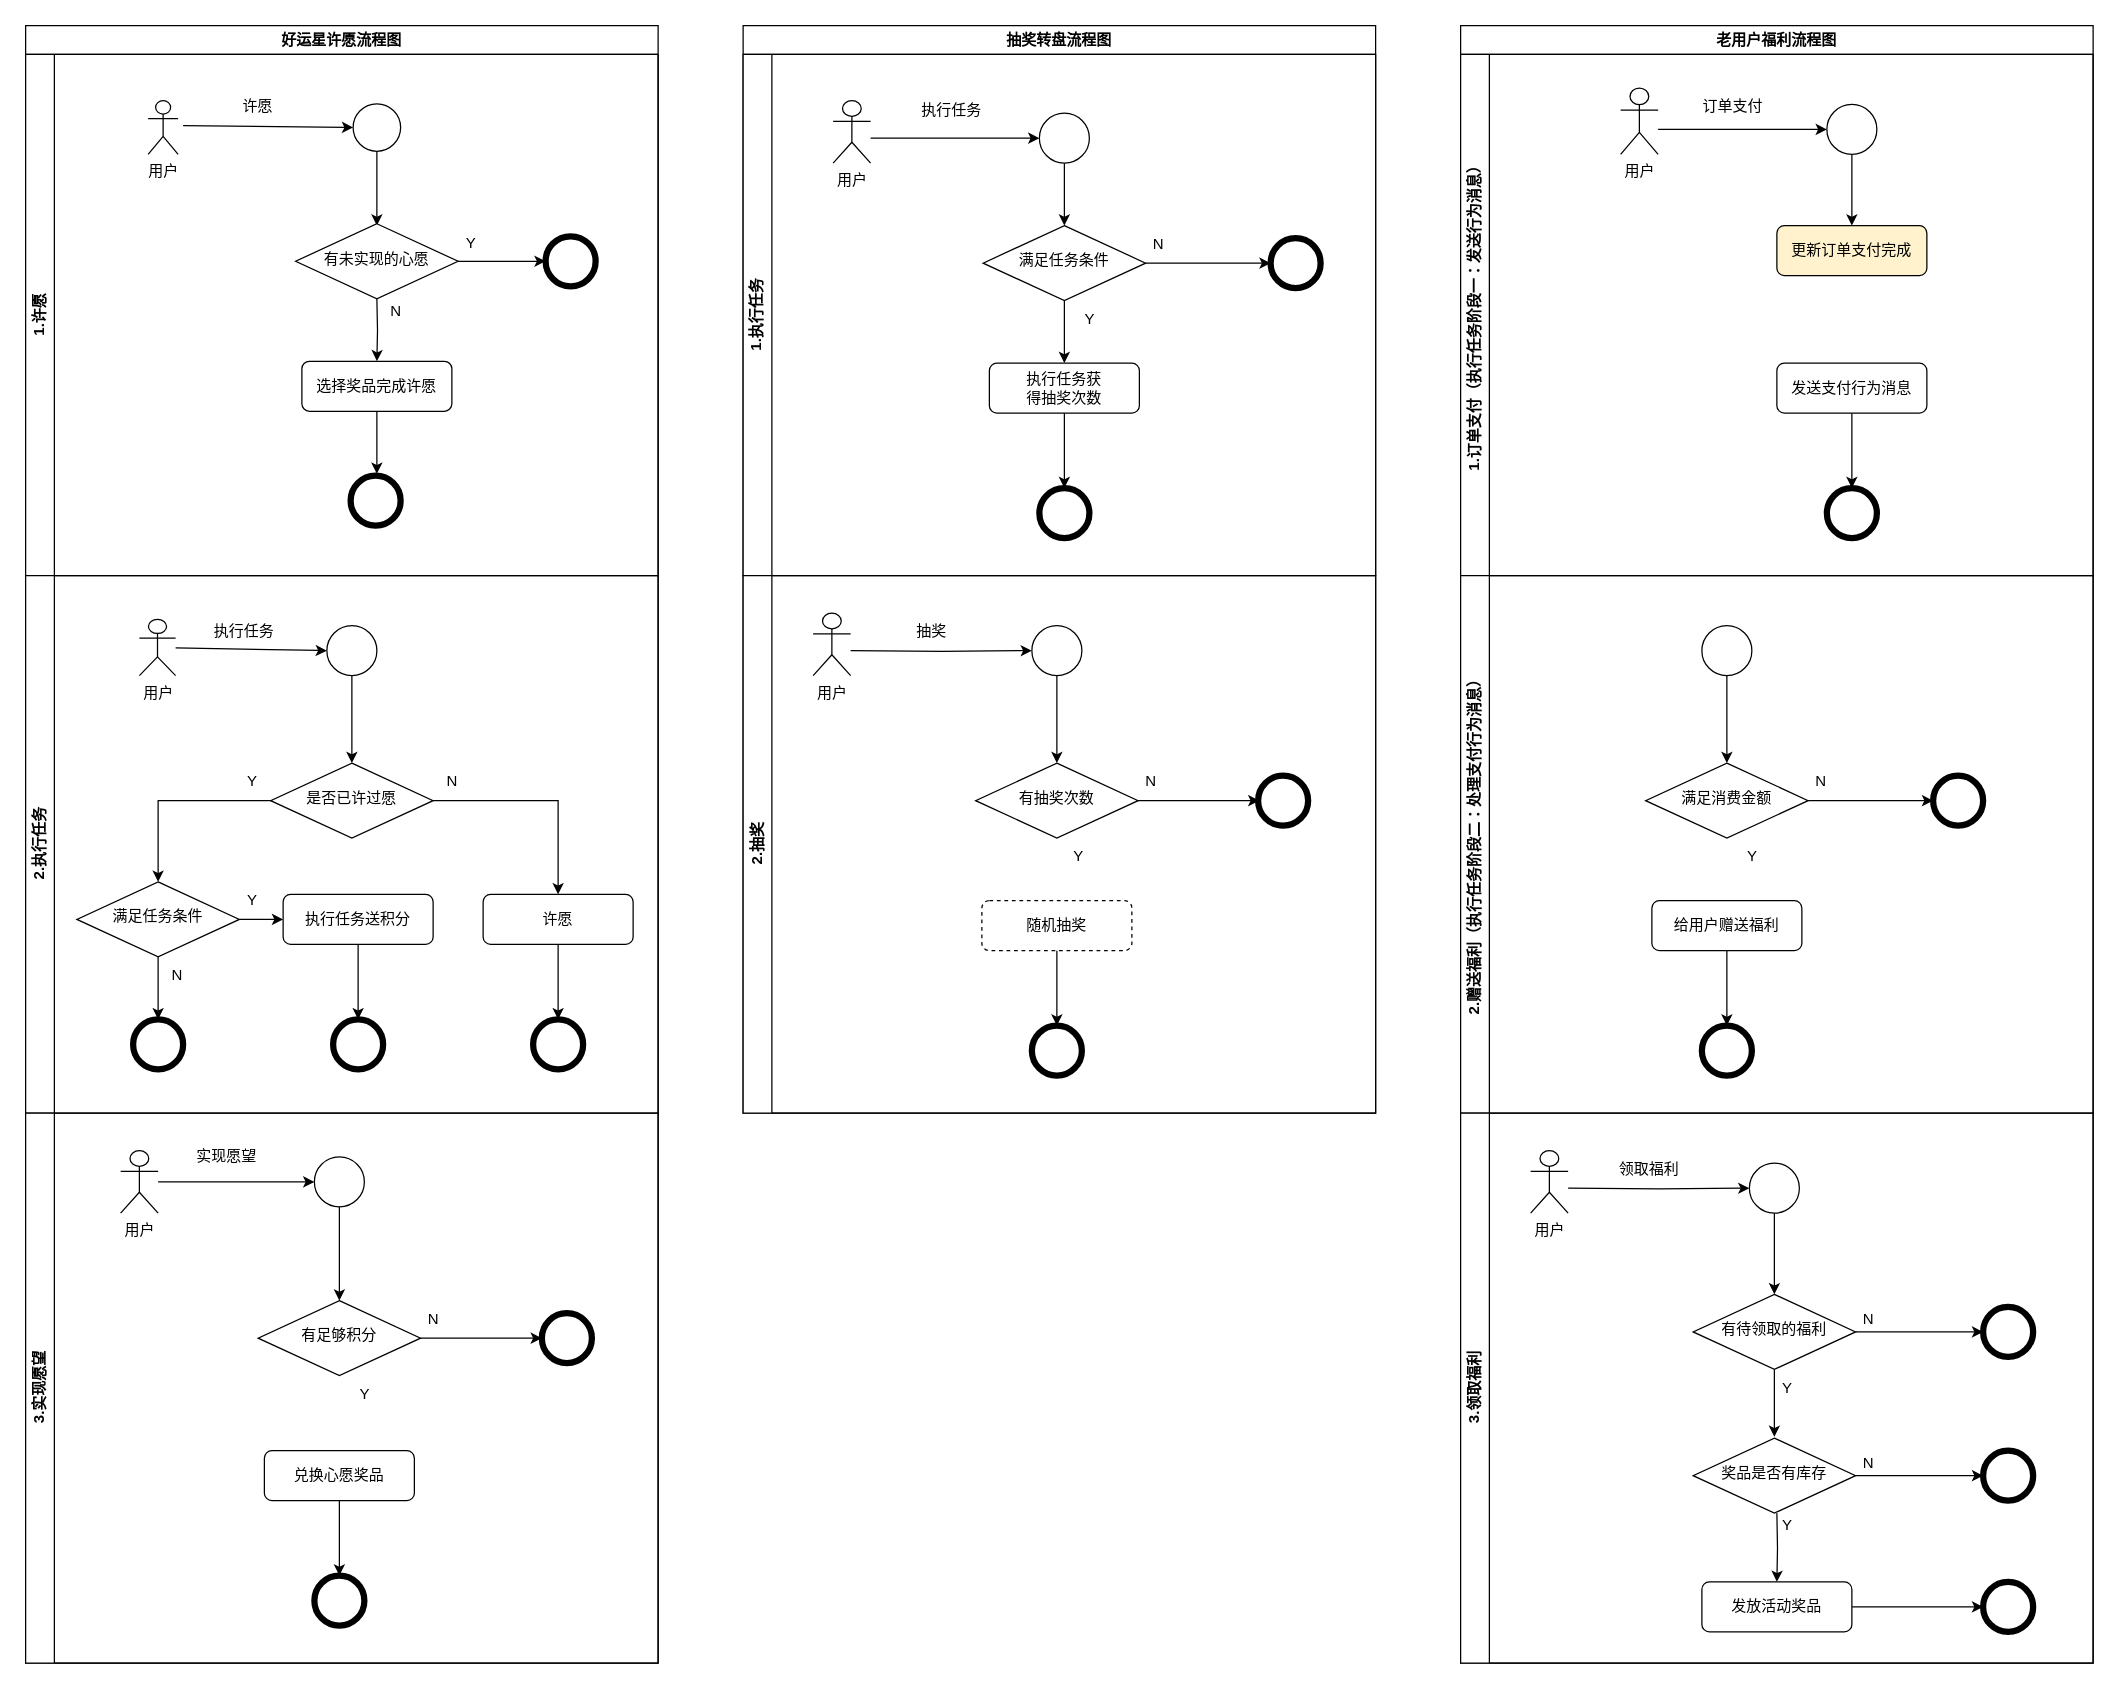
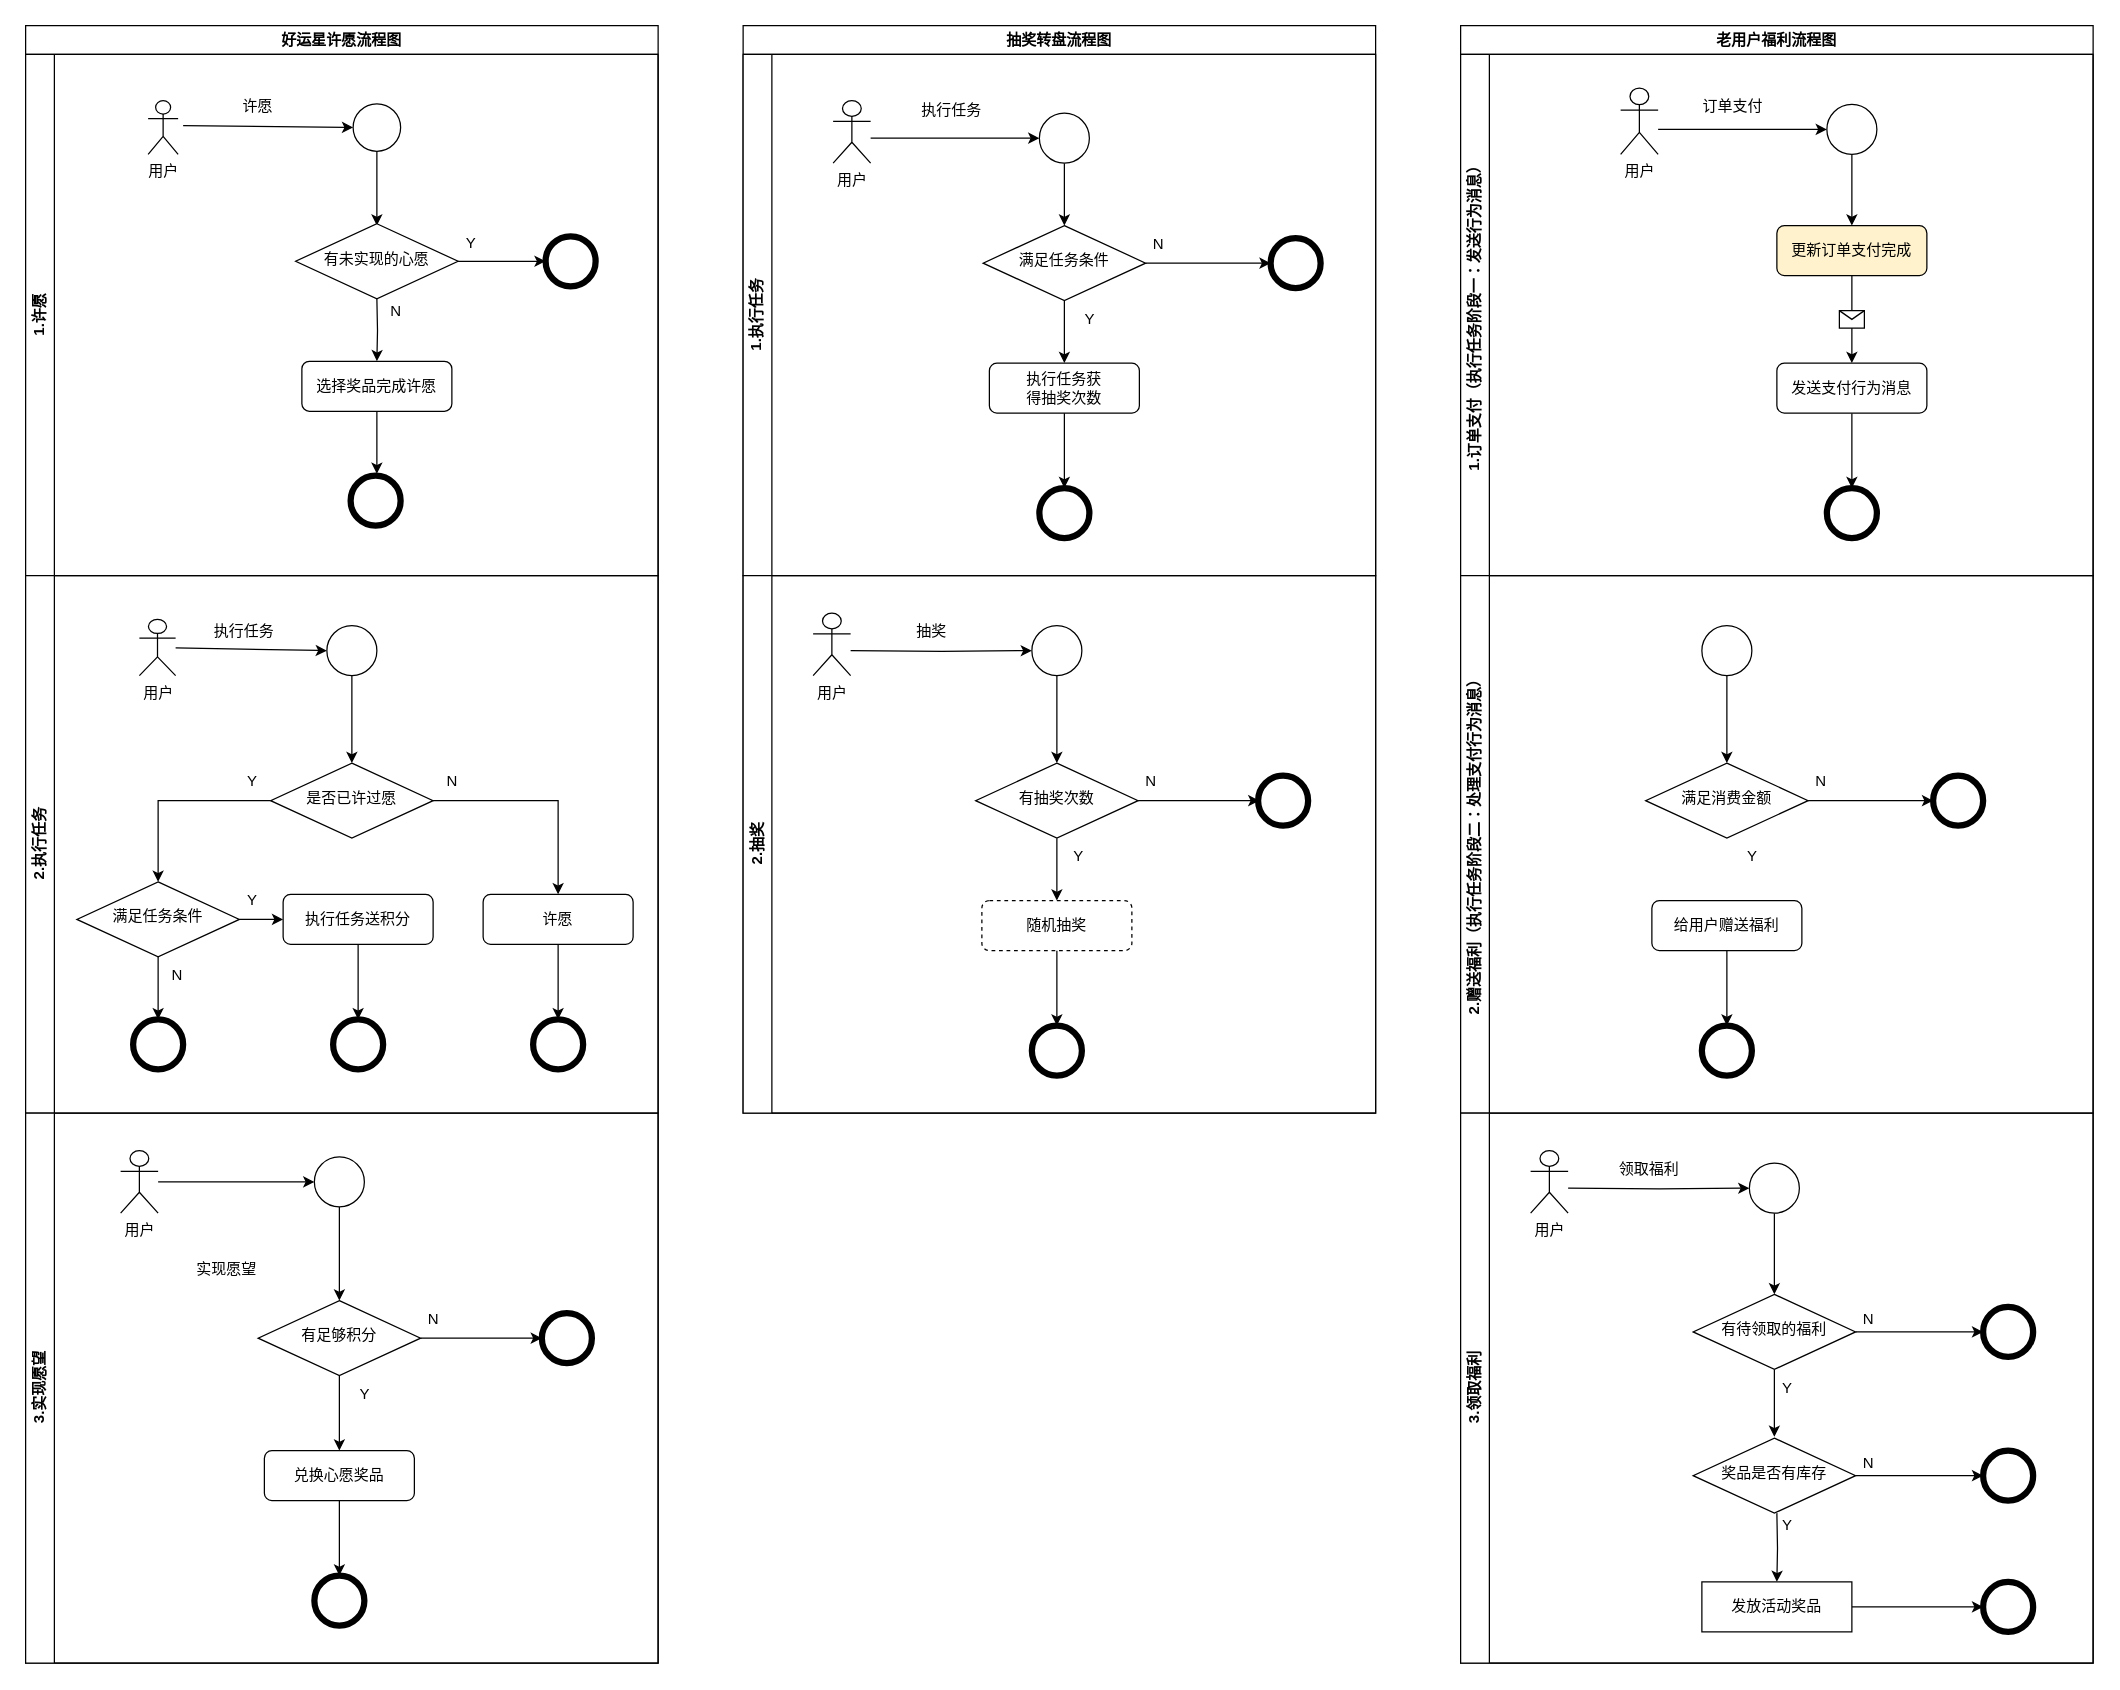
none -> (1852, 296)
none -> (1057, 865)
(227, 1157) -> (227, 1269)
none -> (339, 1409)
(1777, 1607) -> (1777, 1607)
